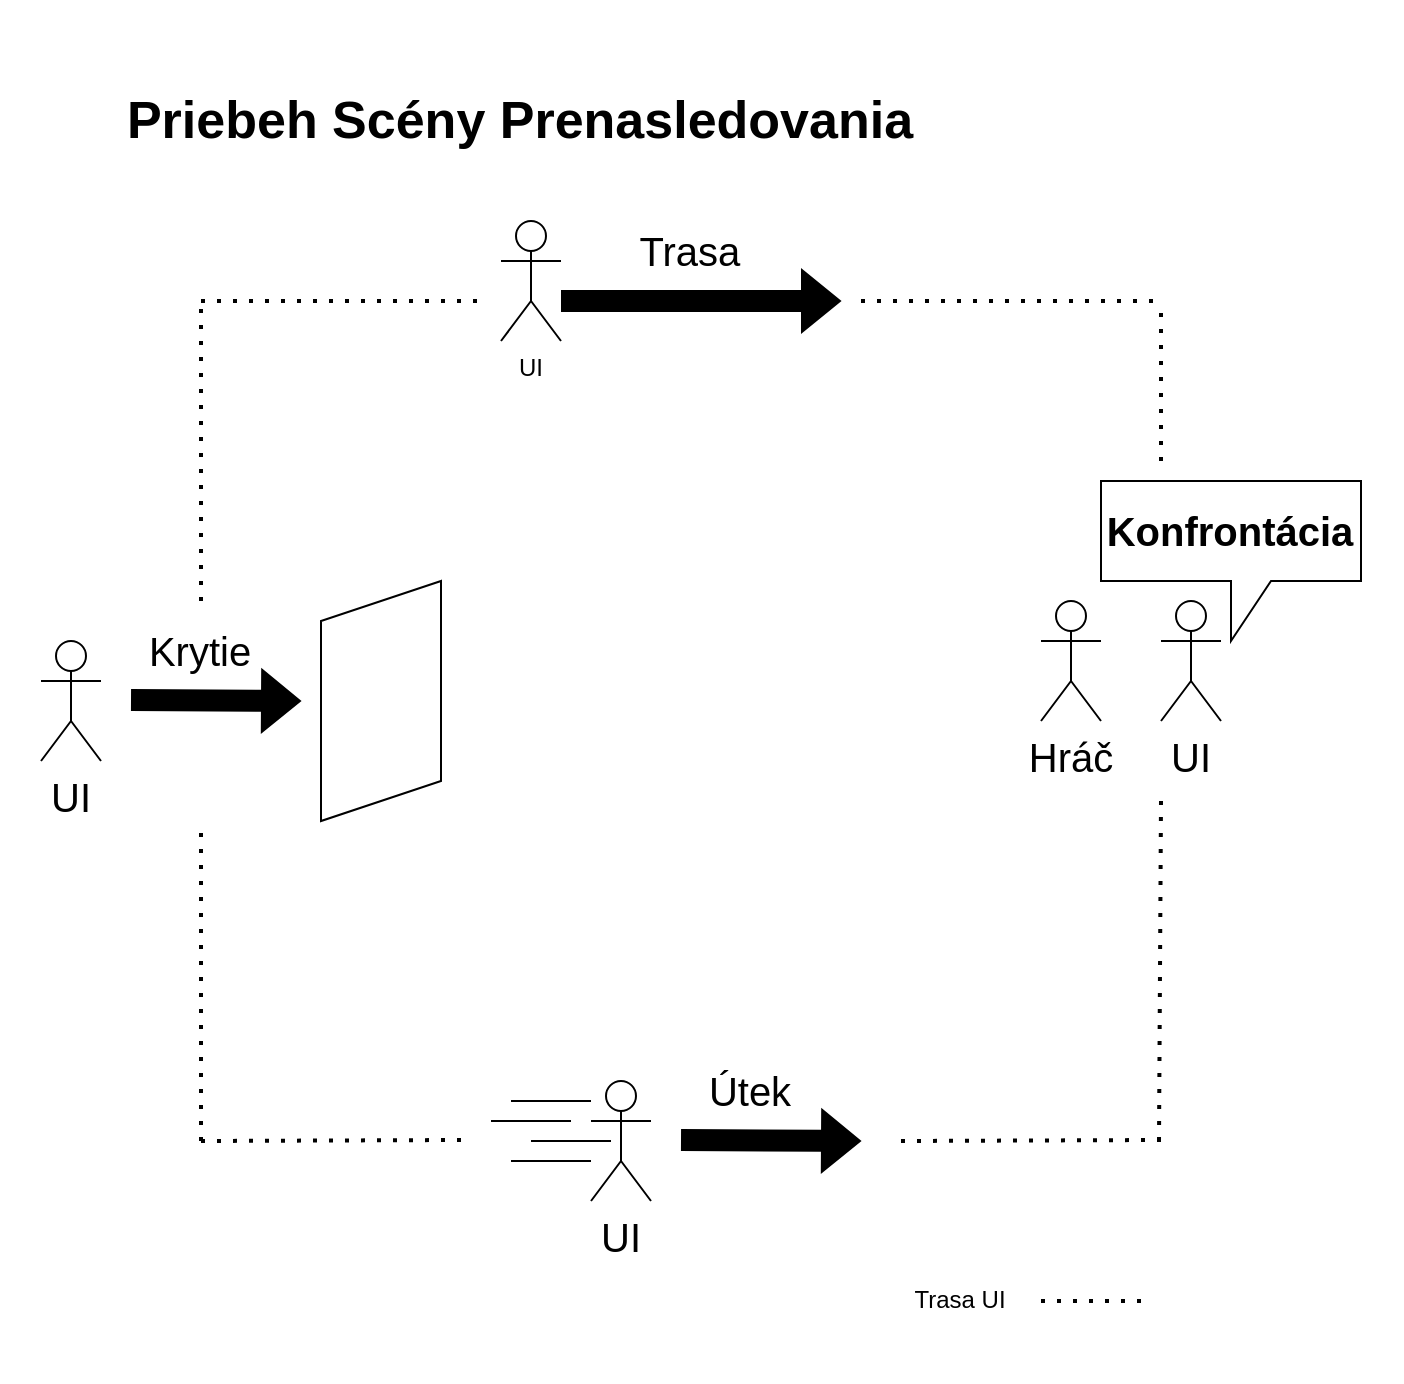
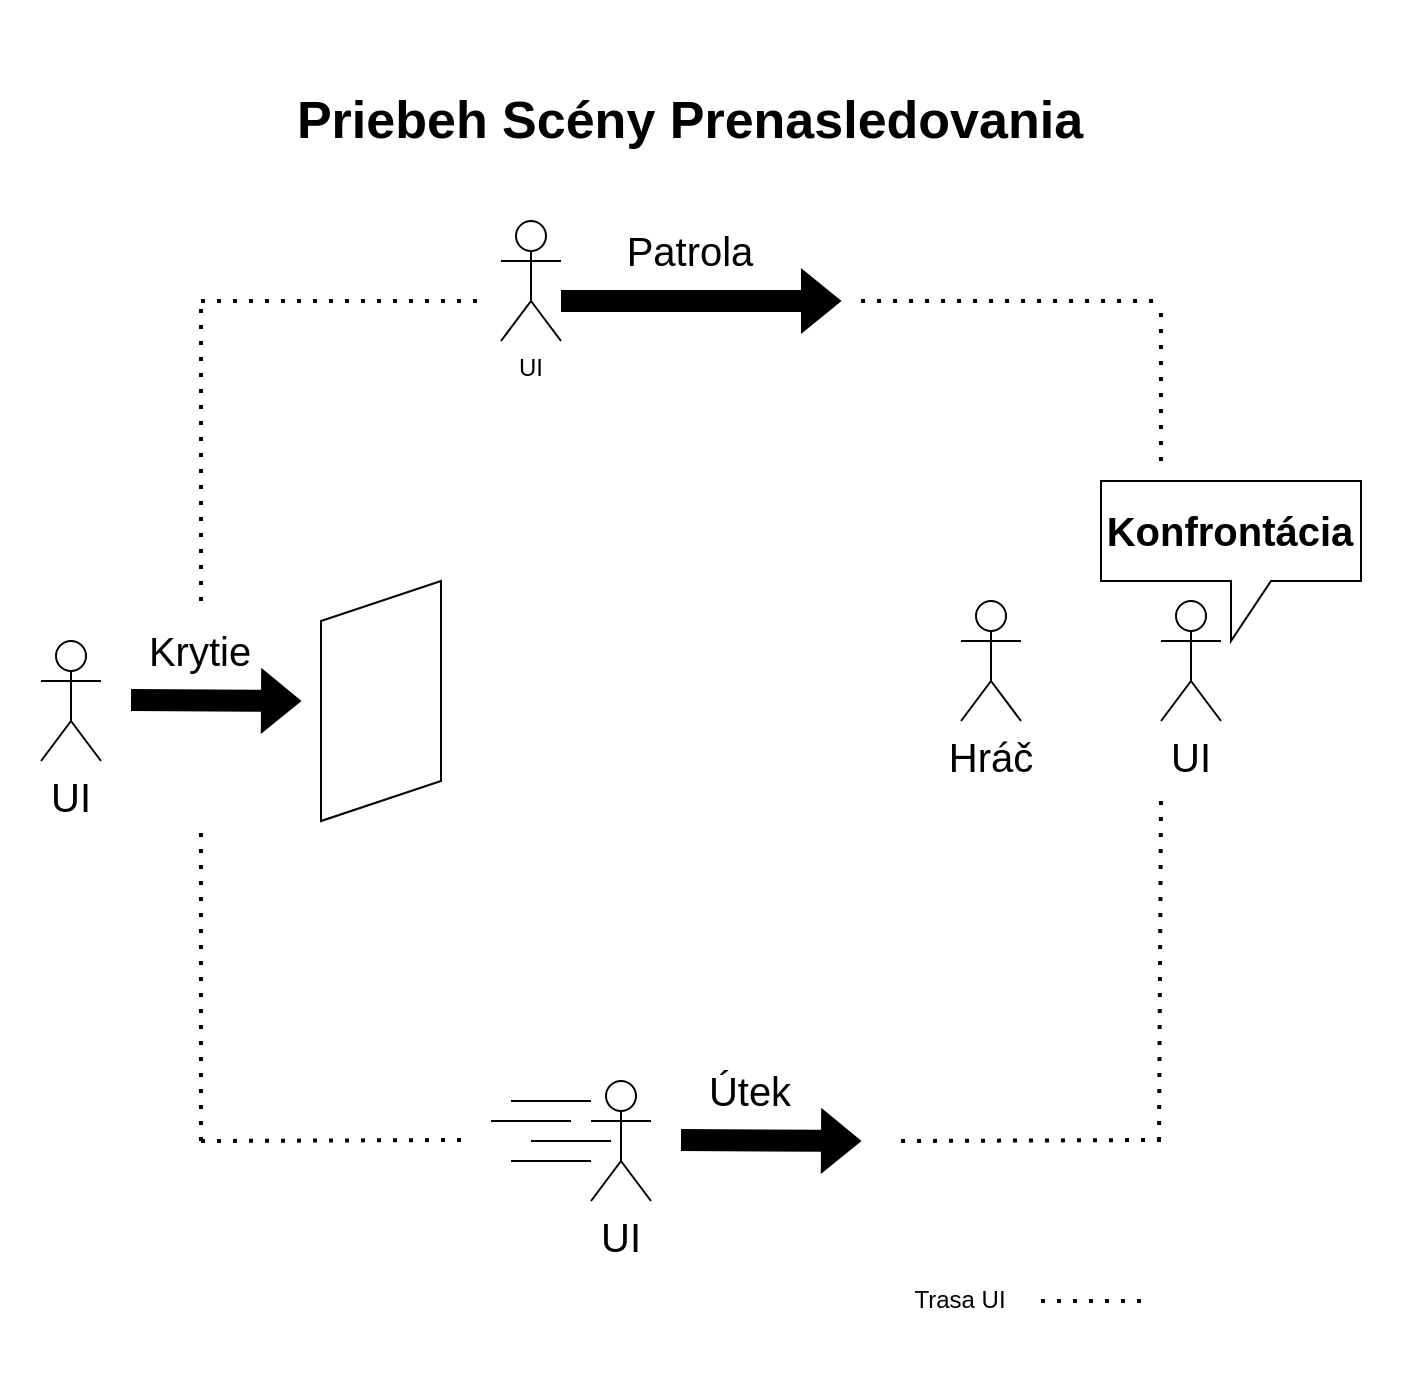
(521, 121) -> (691, 121)
(691, 251) -> (691, 251)
(1071, 661) -> (991, 661)
